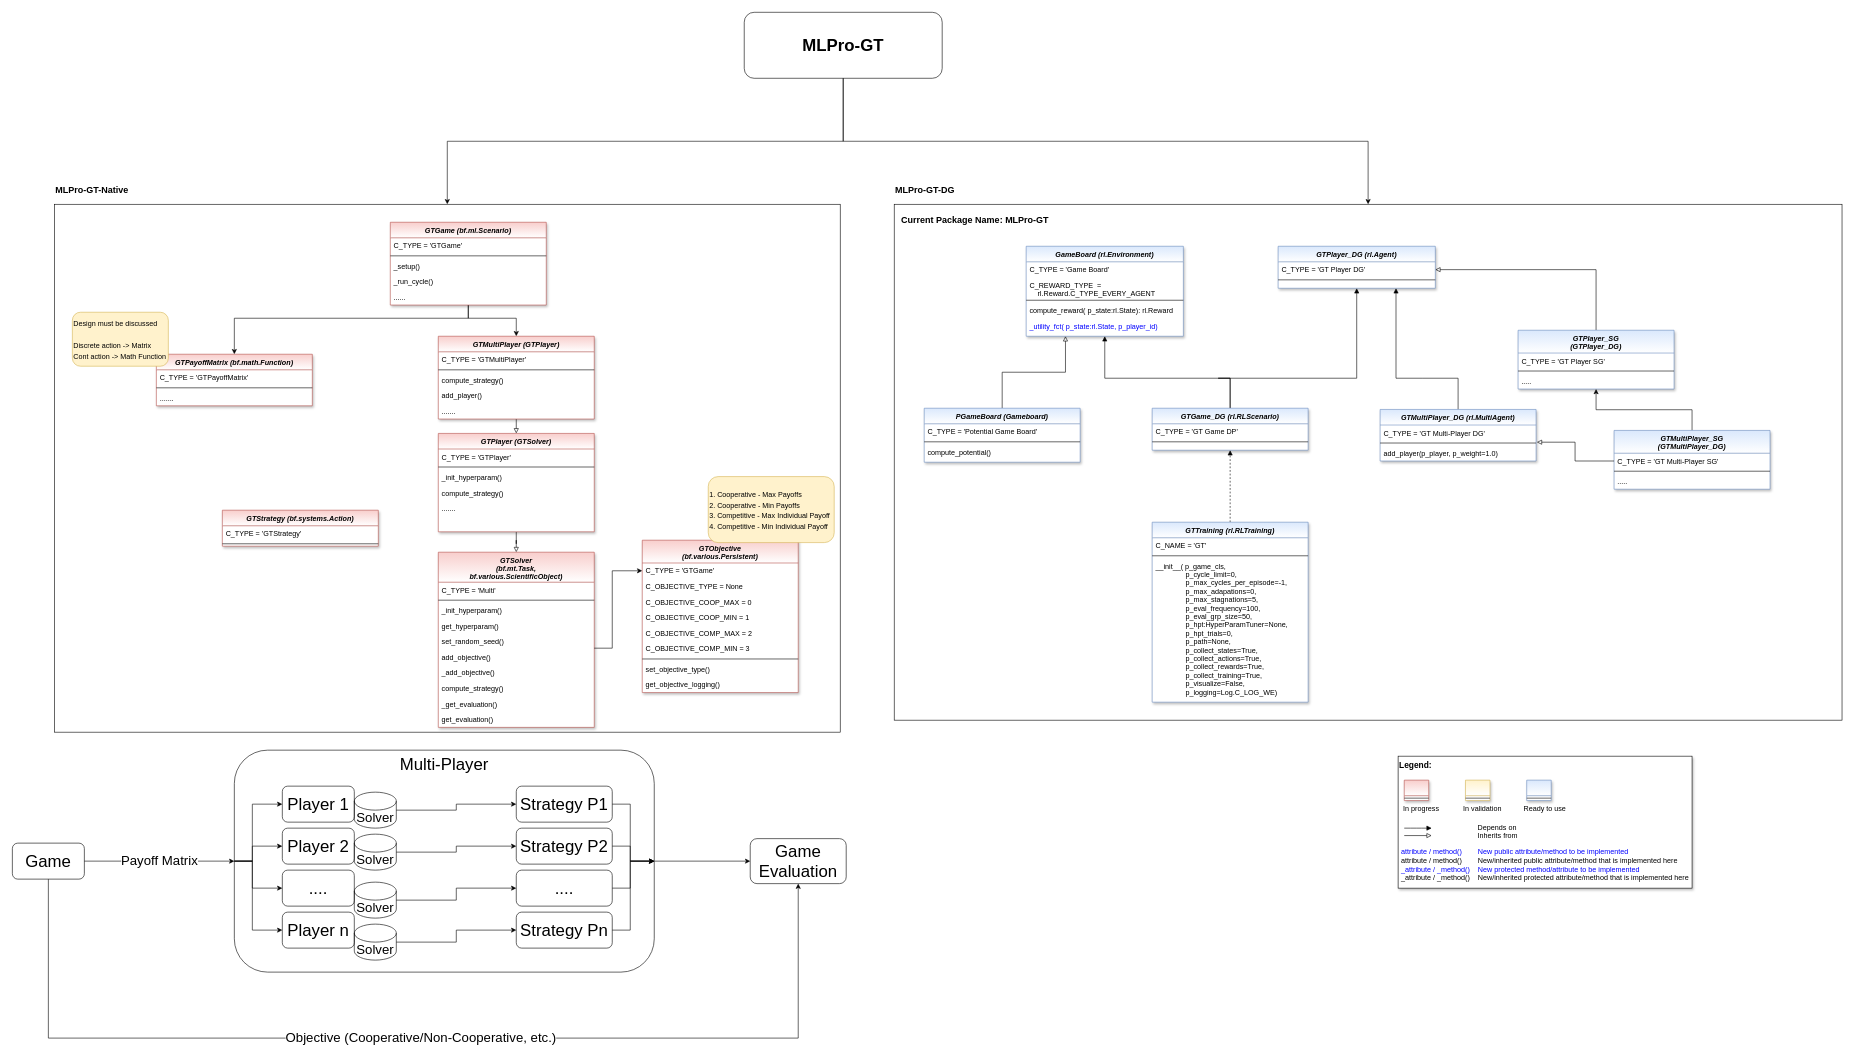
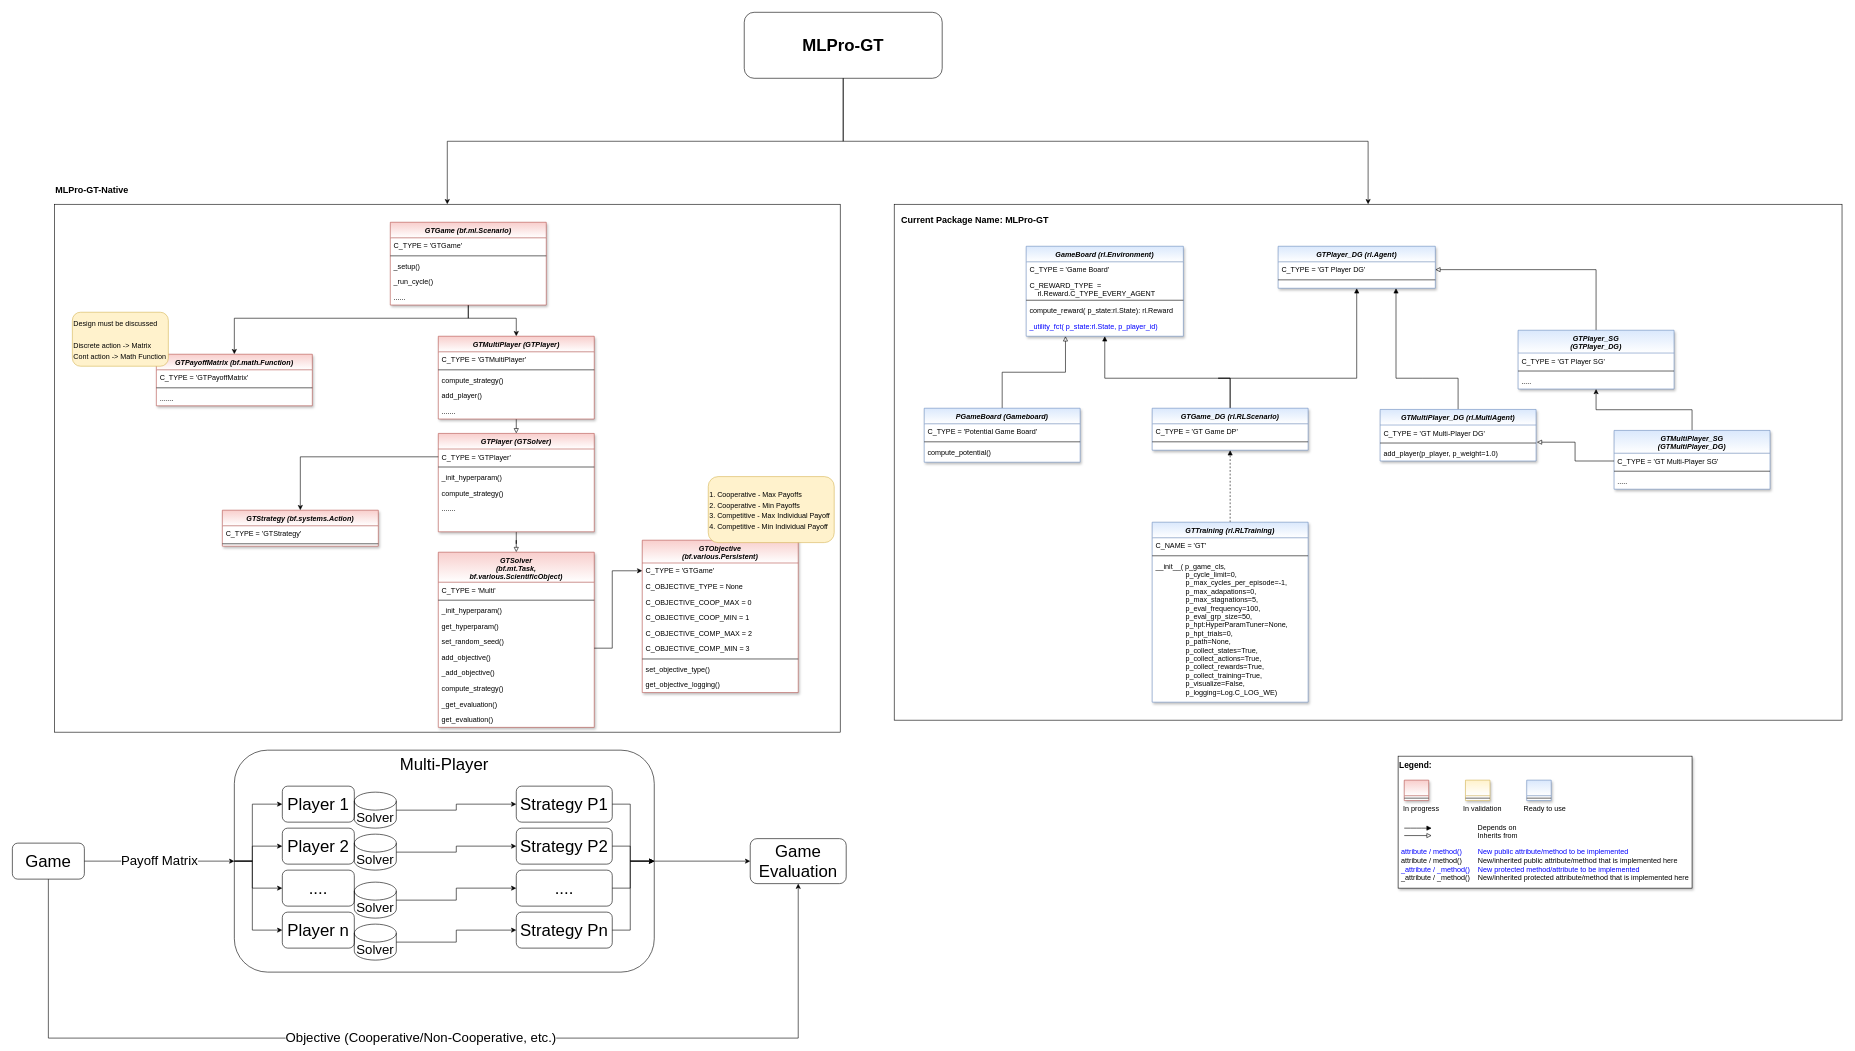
(981, 189) -> none
none -> (300, 457)
